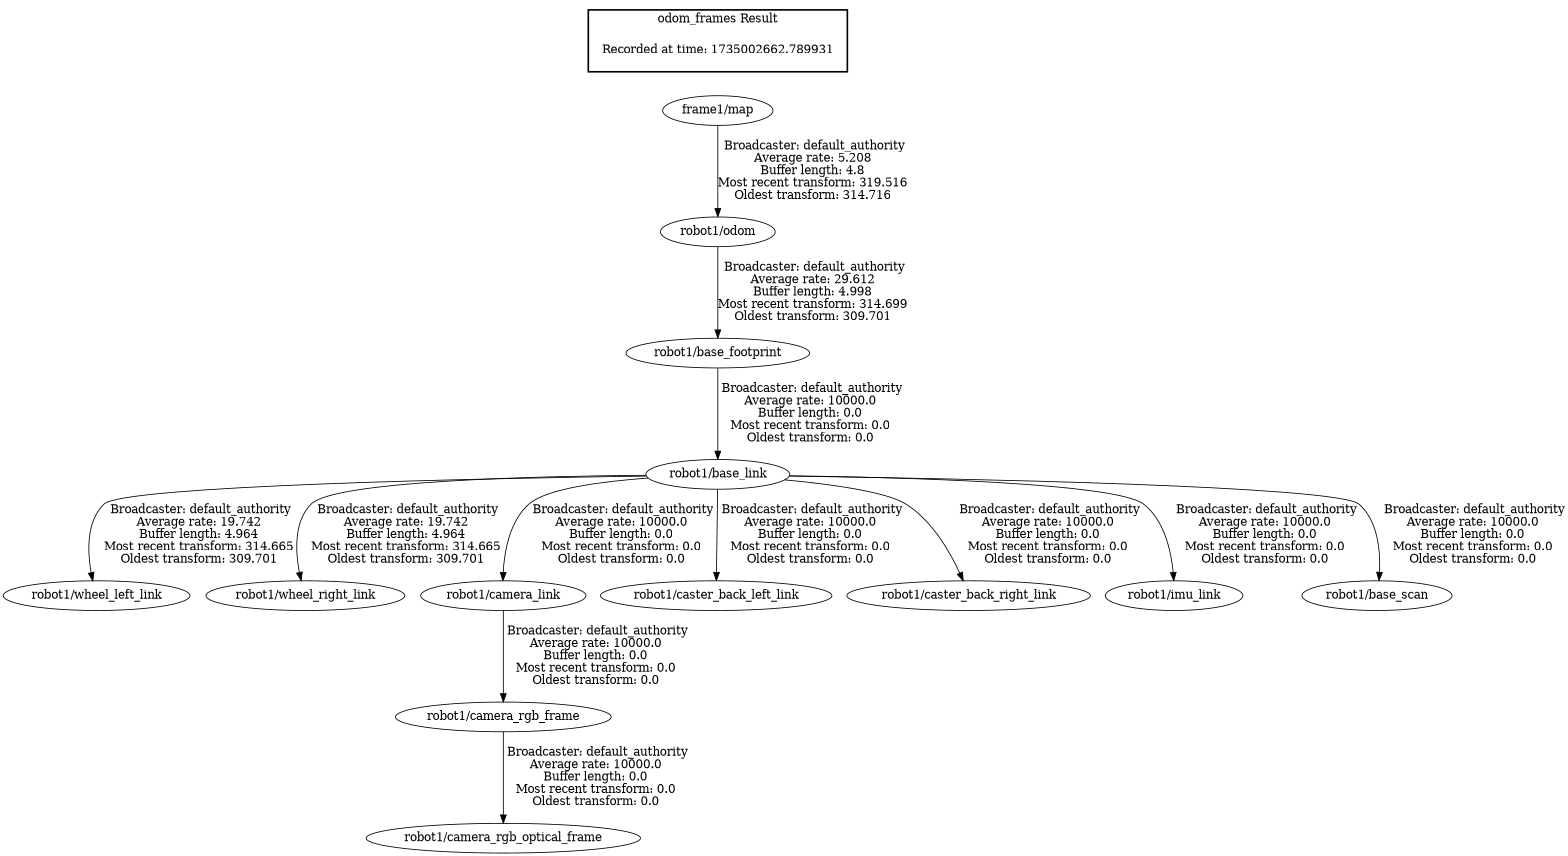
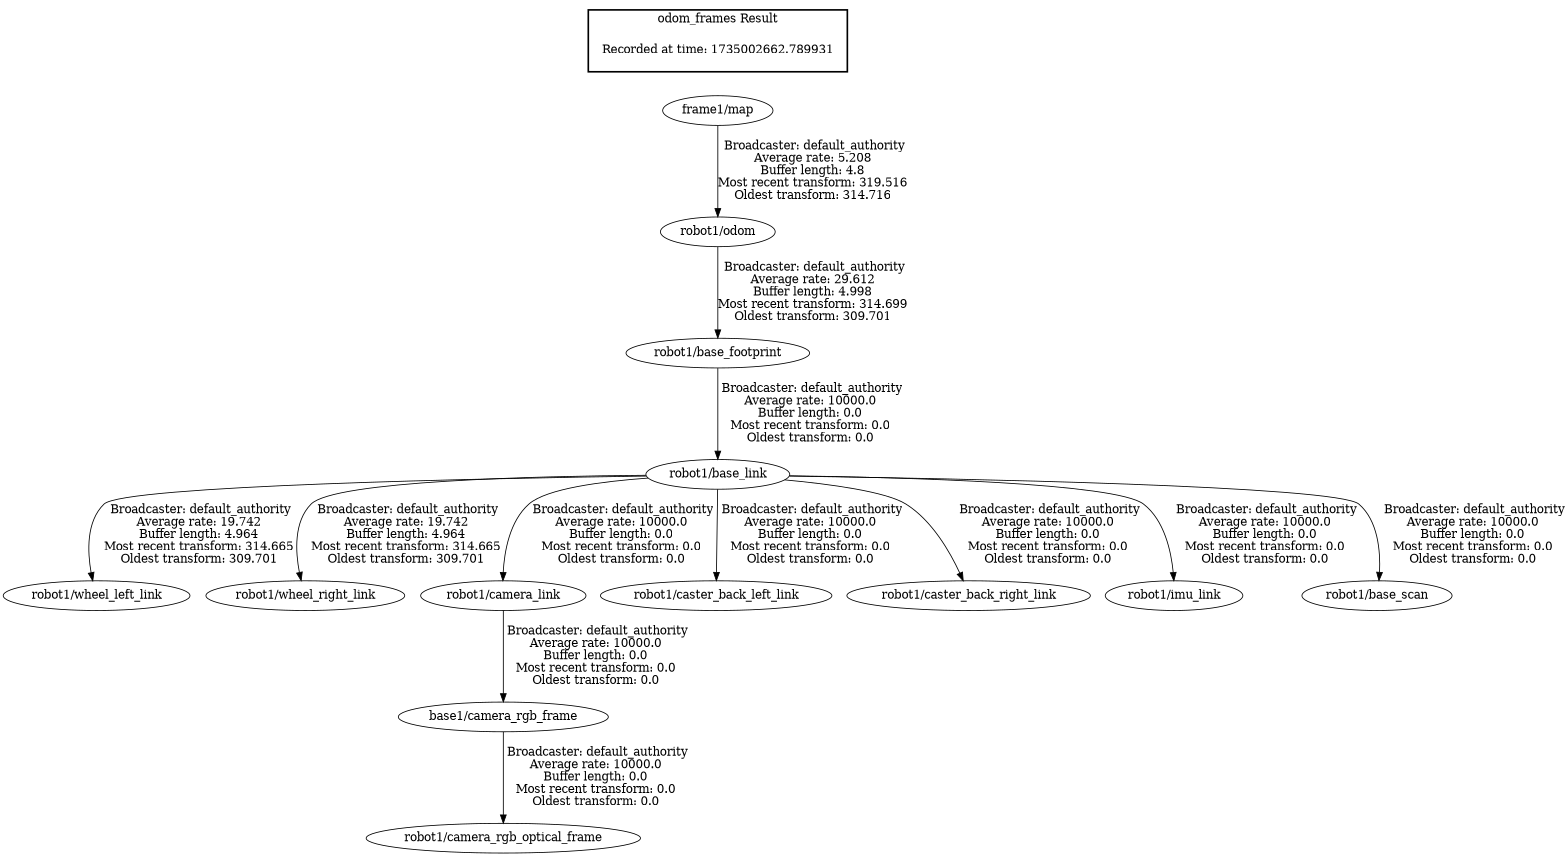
(503, 717) -> (503, 717)
